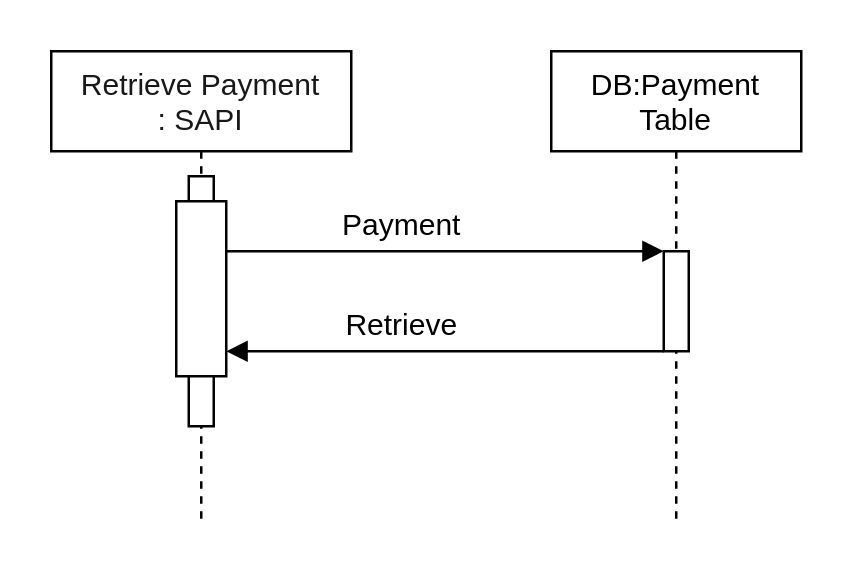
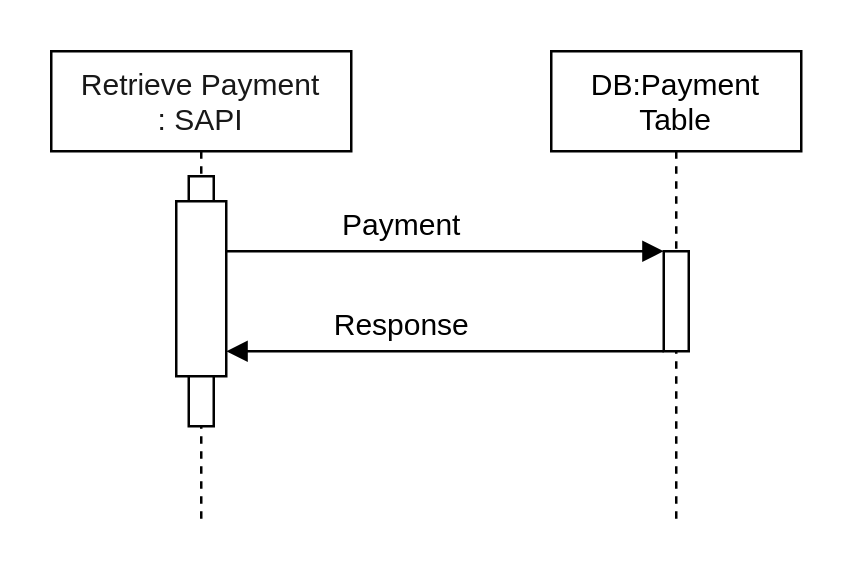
(403, 326) -> (403, 326)
